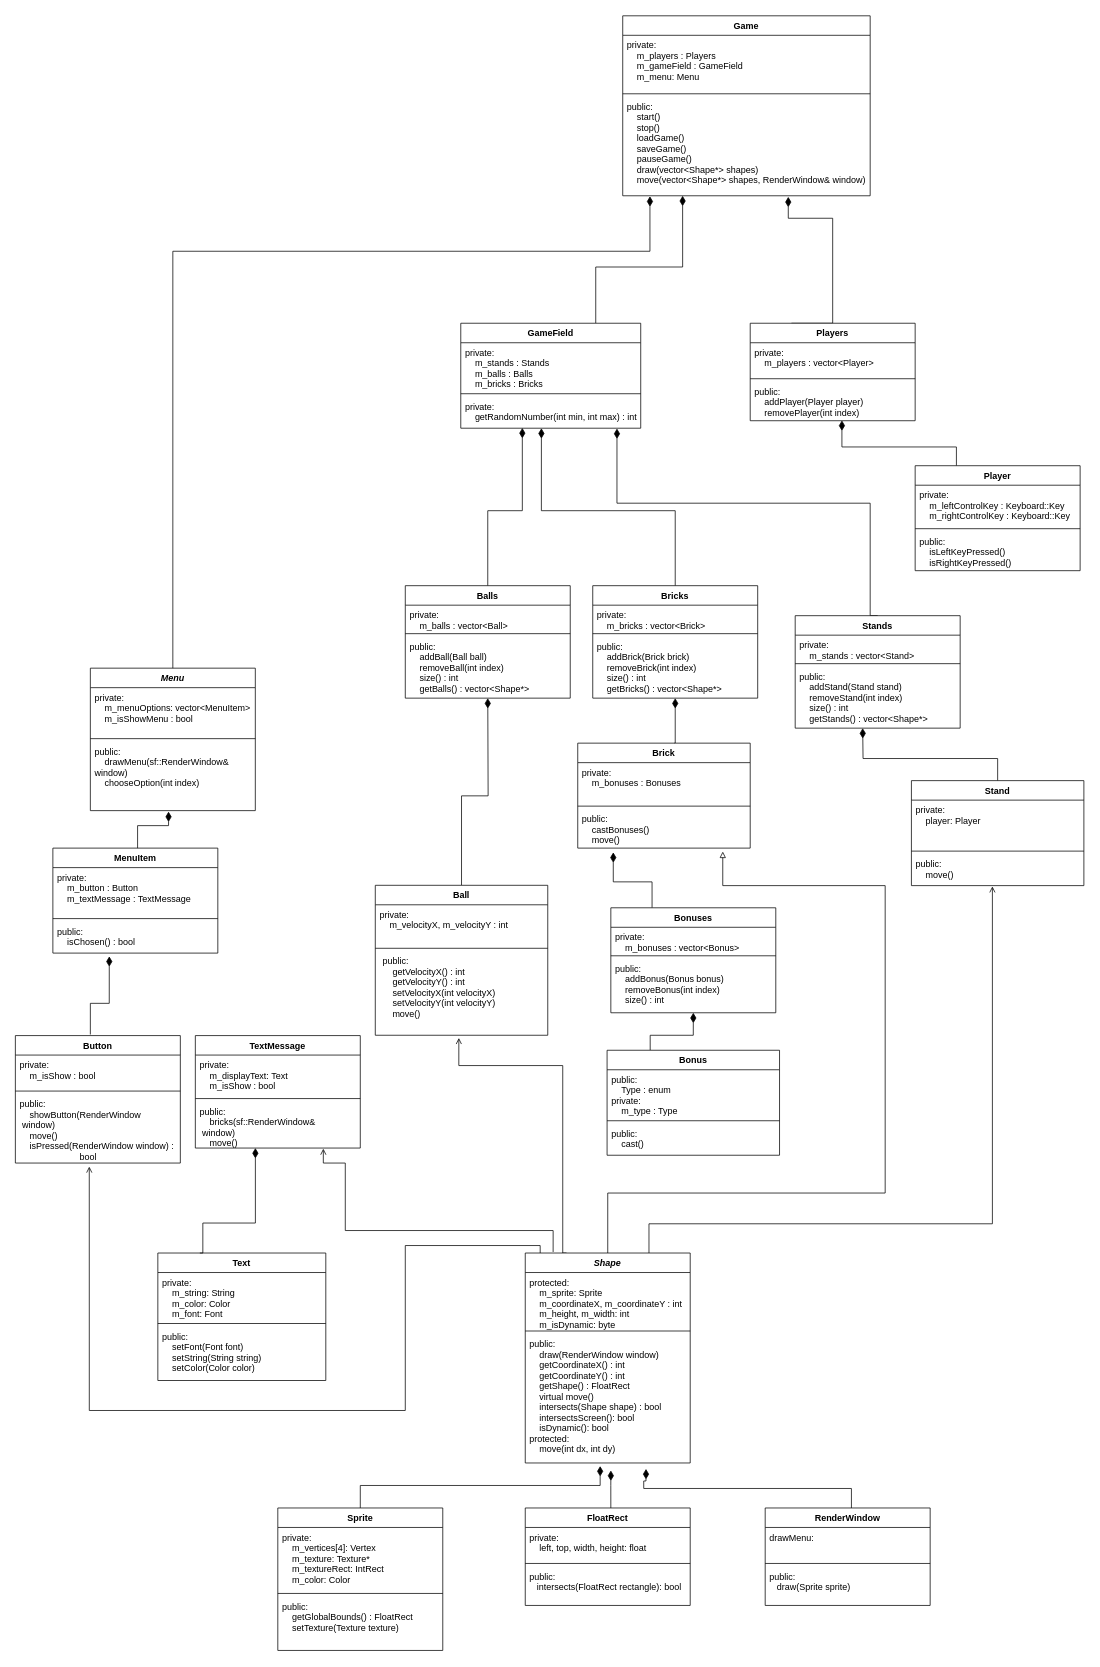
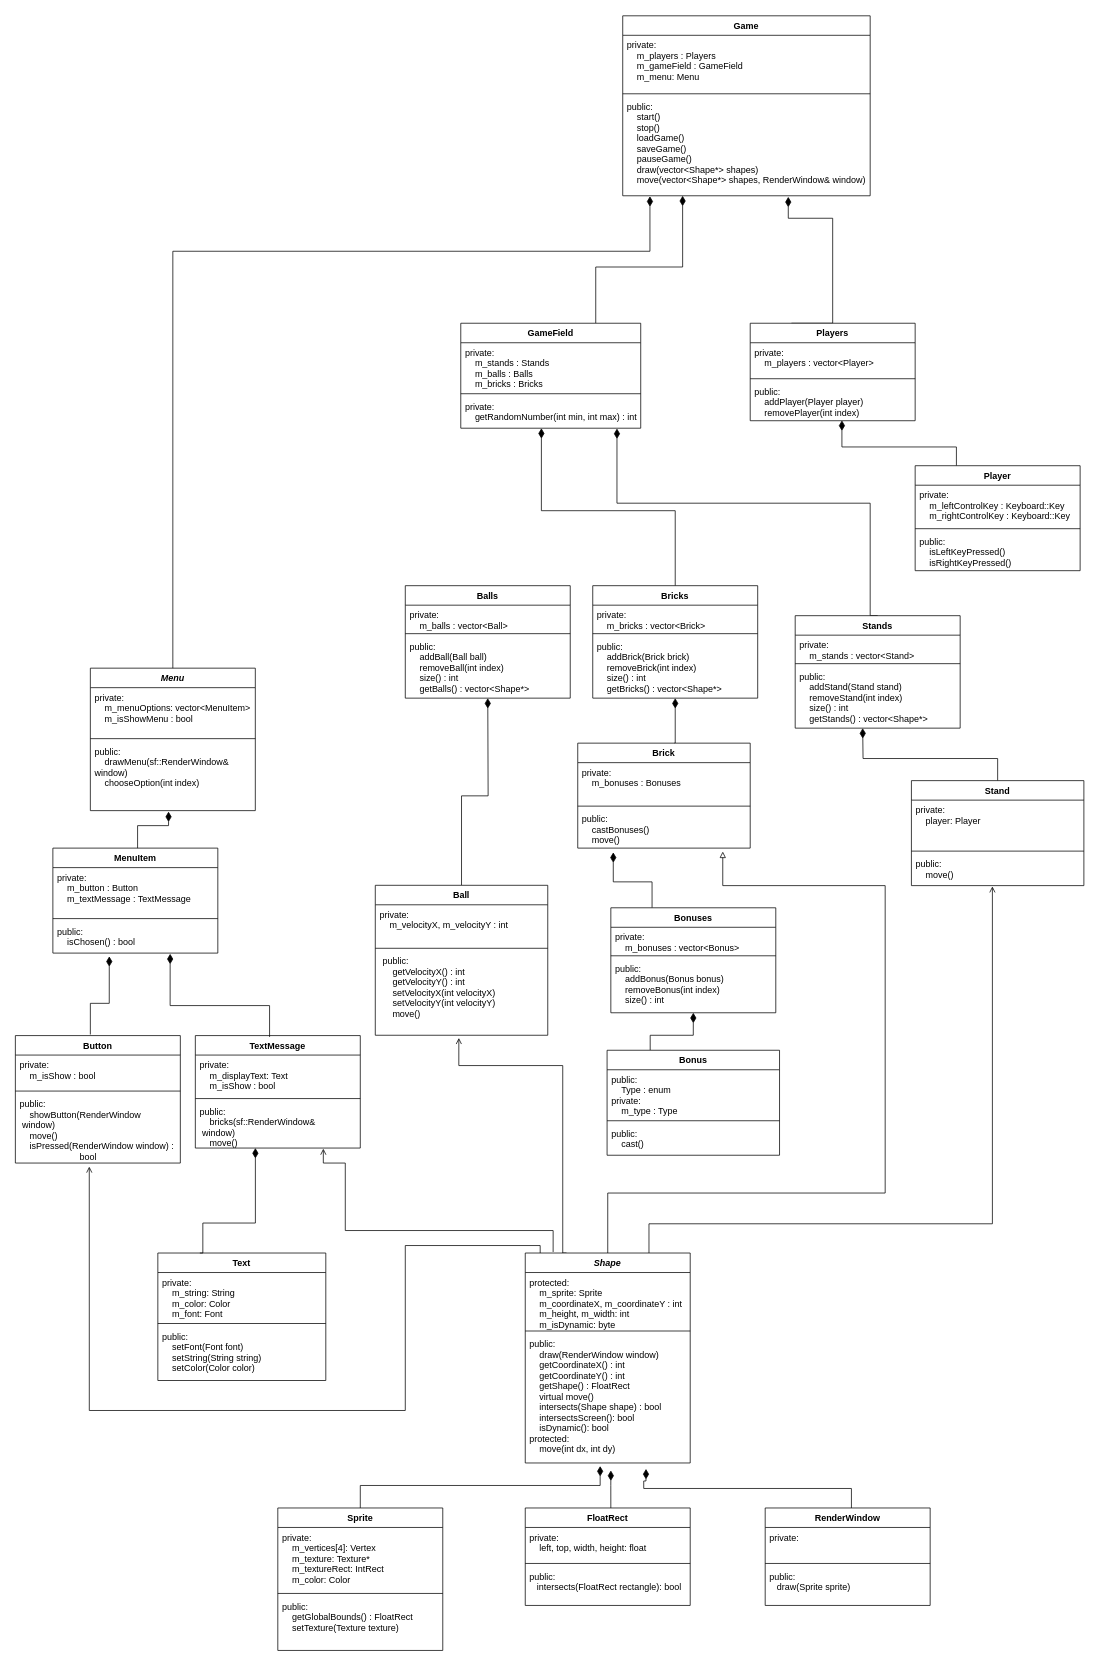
(504, 510) -> none
none -> (234, 1005)
(791, 1538) -> (787, 1538)
